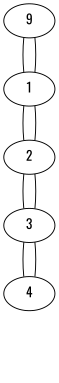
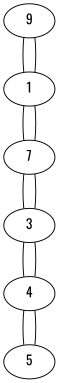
(29, 157) -> (29, 157)
none -> (29, 362)
